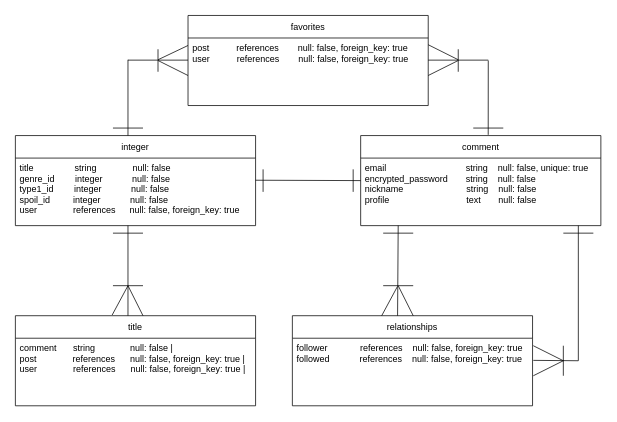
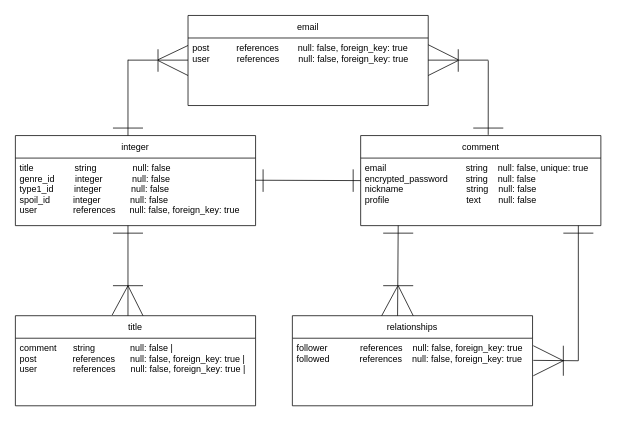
(308, 27) -> (308, 27)
